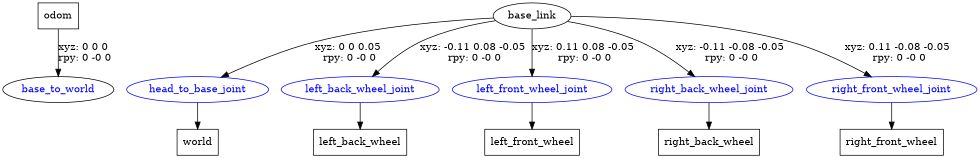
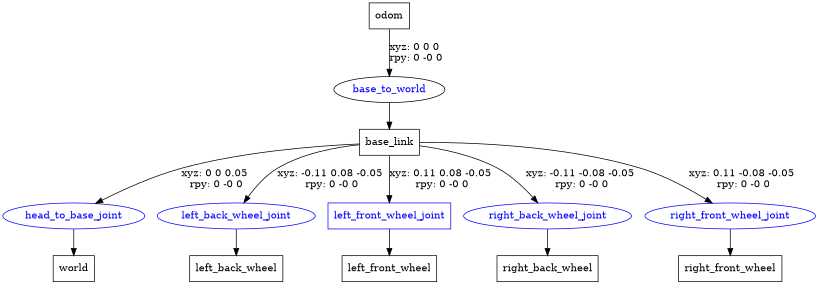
(532, 16) -> (389, 142)
(532, 90) -> (389, 216)
none -> (389, 112)
